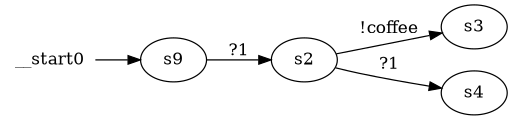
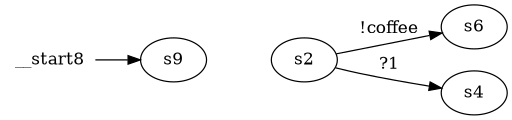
(474, 27) -> (474, 27)
(50, 60) -> (50, 60)
(233, 60) -> none
